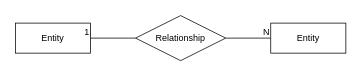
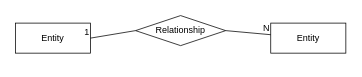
(180, 38) -> (180, 30)
